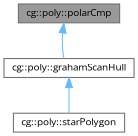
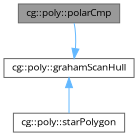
(62, 46) -> (76, 36)
